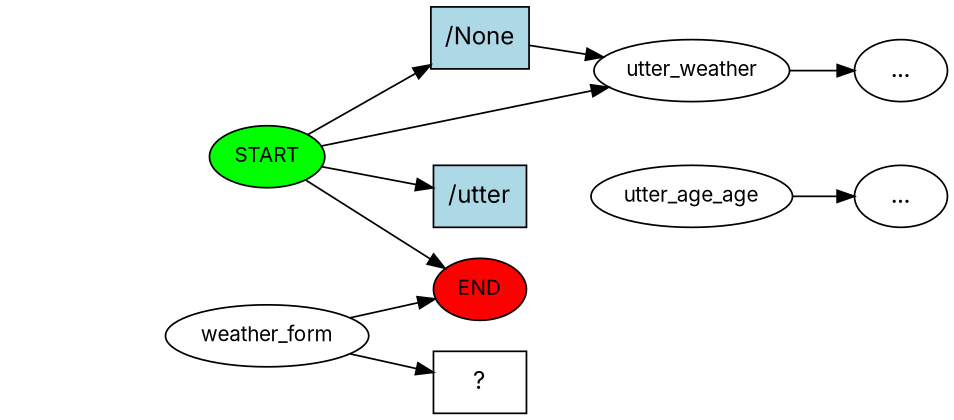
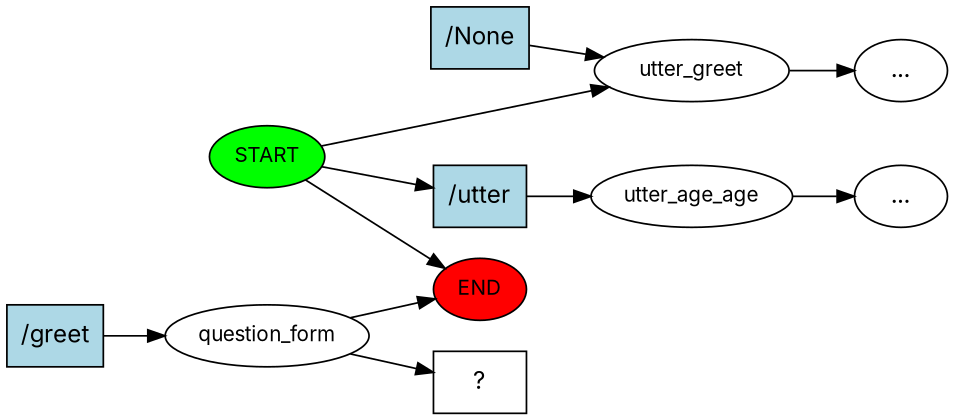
(692, 71) -> (692, 71)
(362, 104) -> none
none -> (550, 196)
none -> (55, 336)
(267, 336) -> (267, 336)
